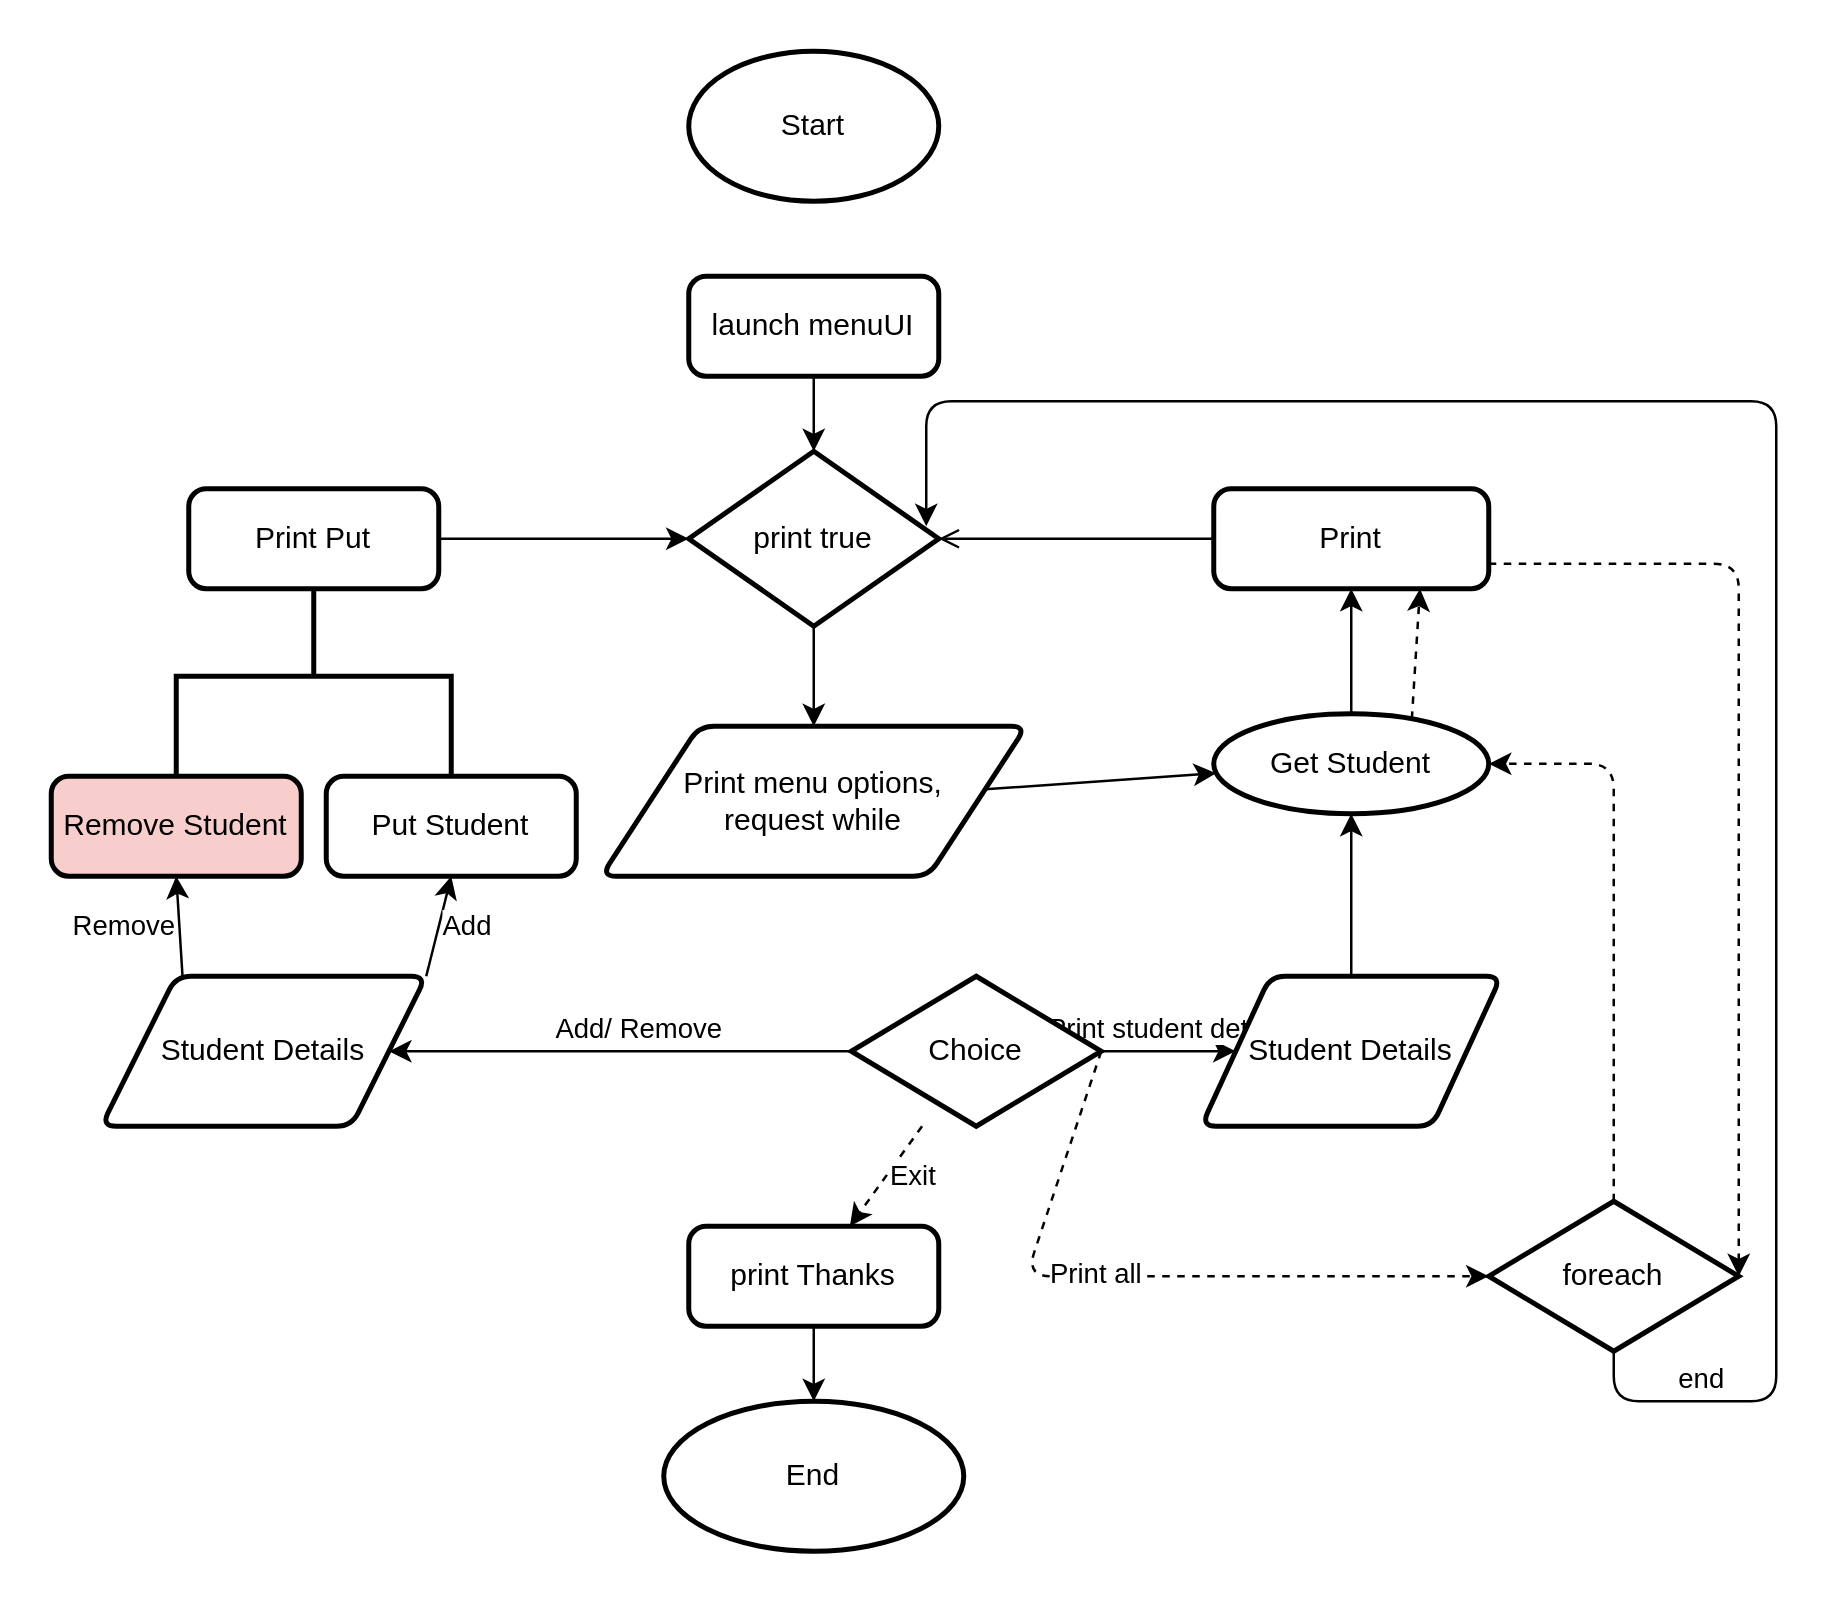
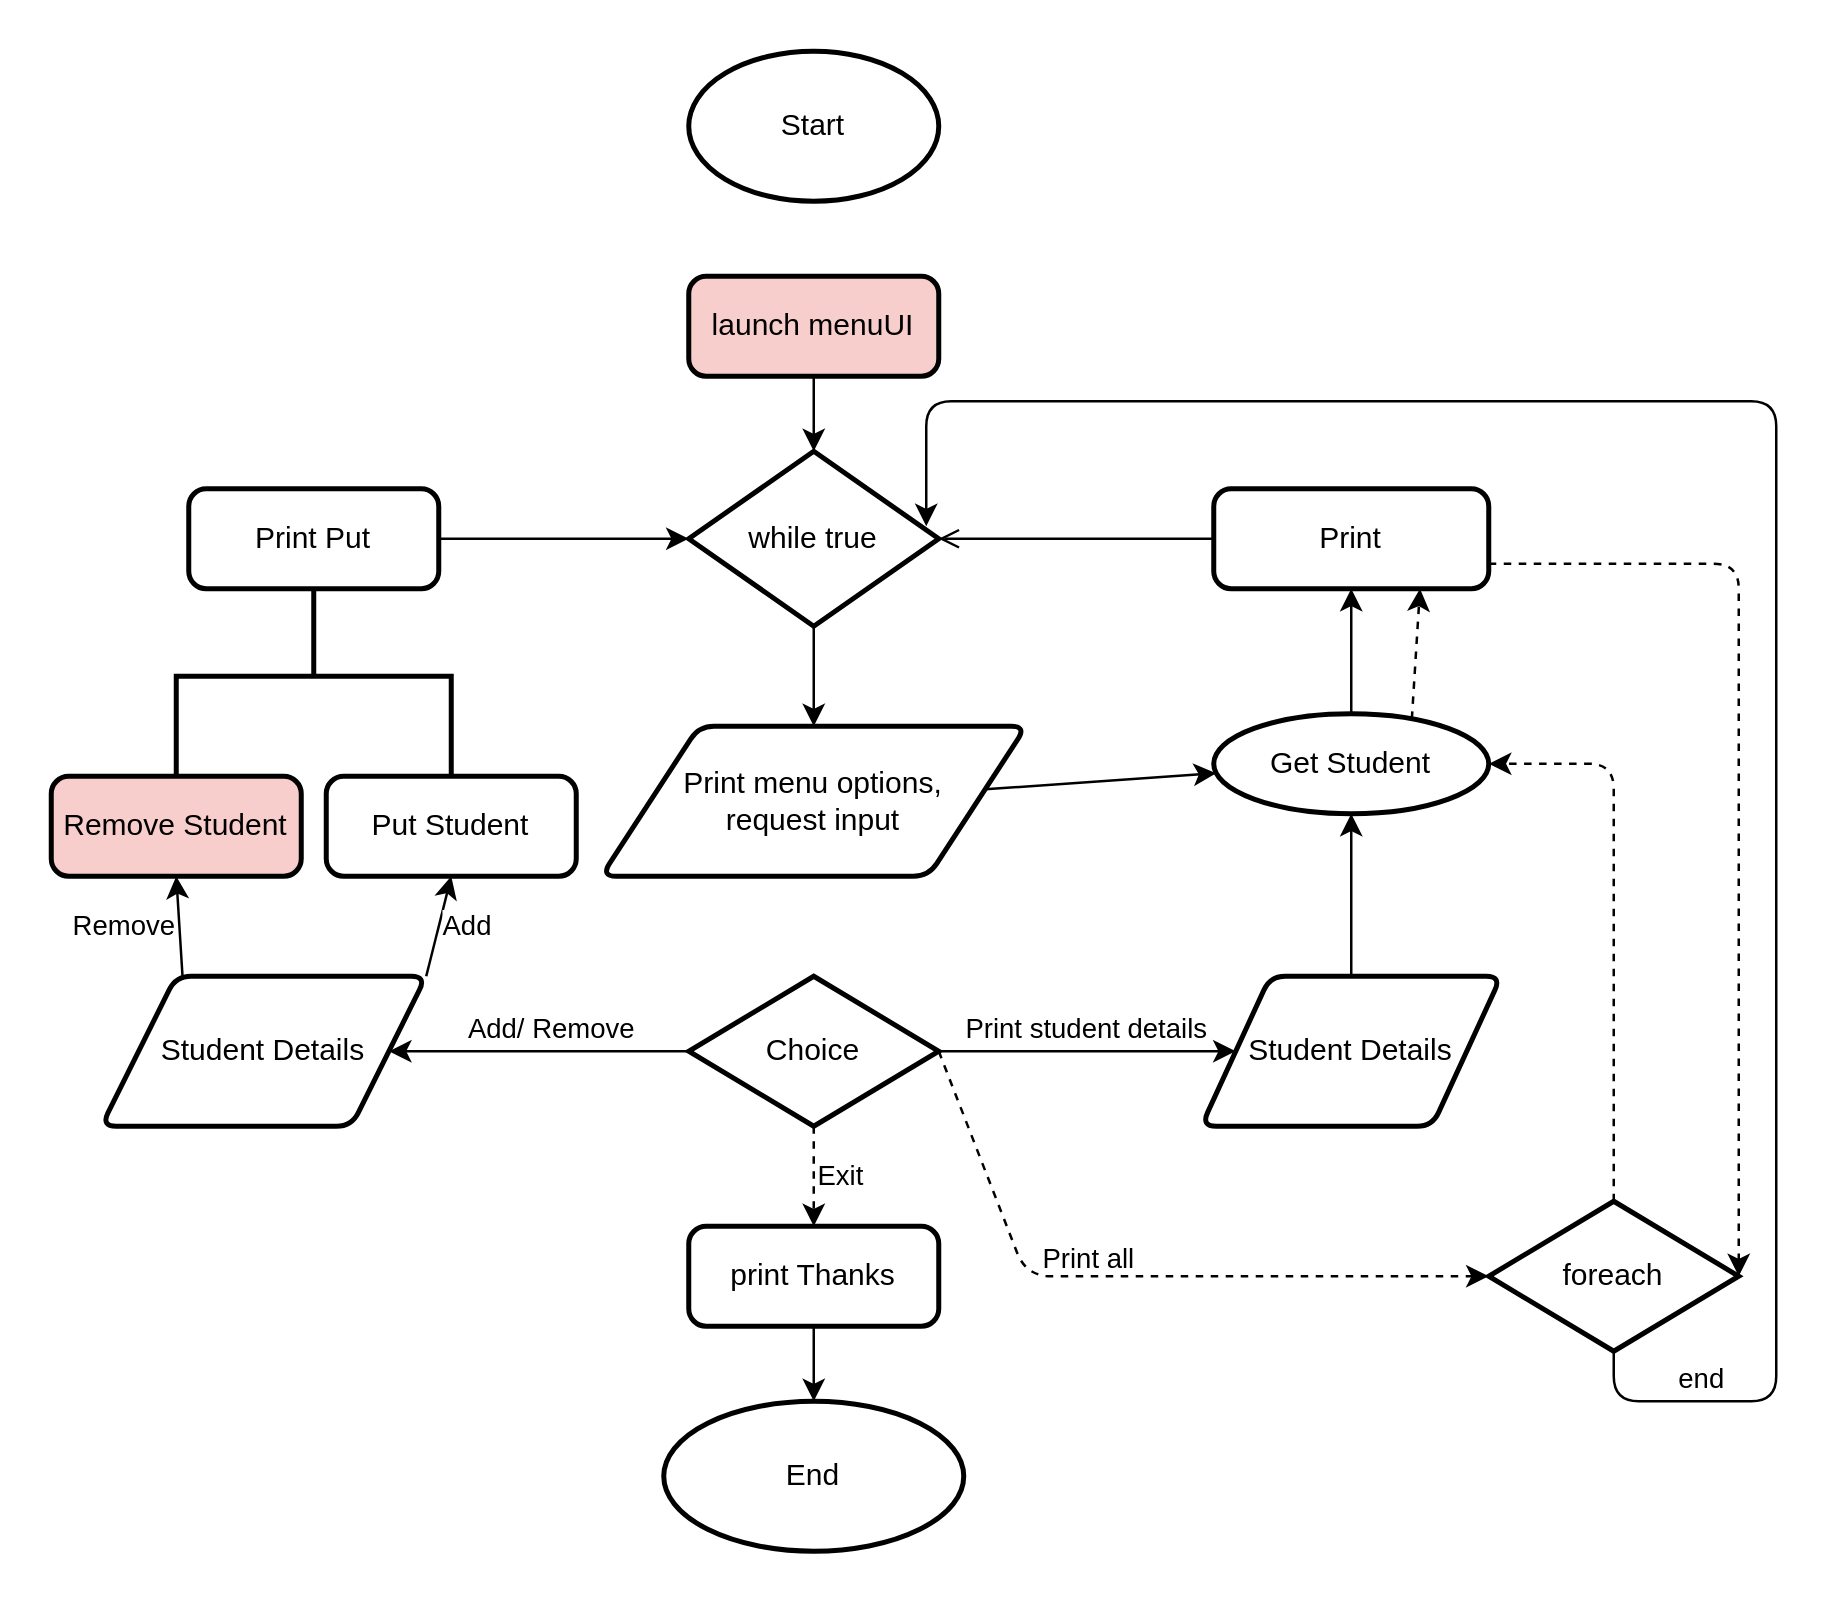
(814, 326) -> (814, 326)
(814, 539) -> (814, 539)
(814, 801) -> (814, 801)
(976, 1051) -> (814, 1051)
